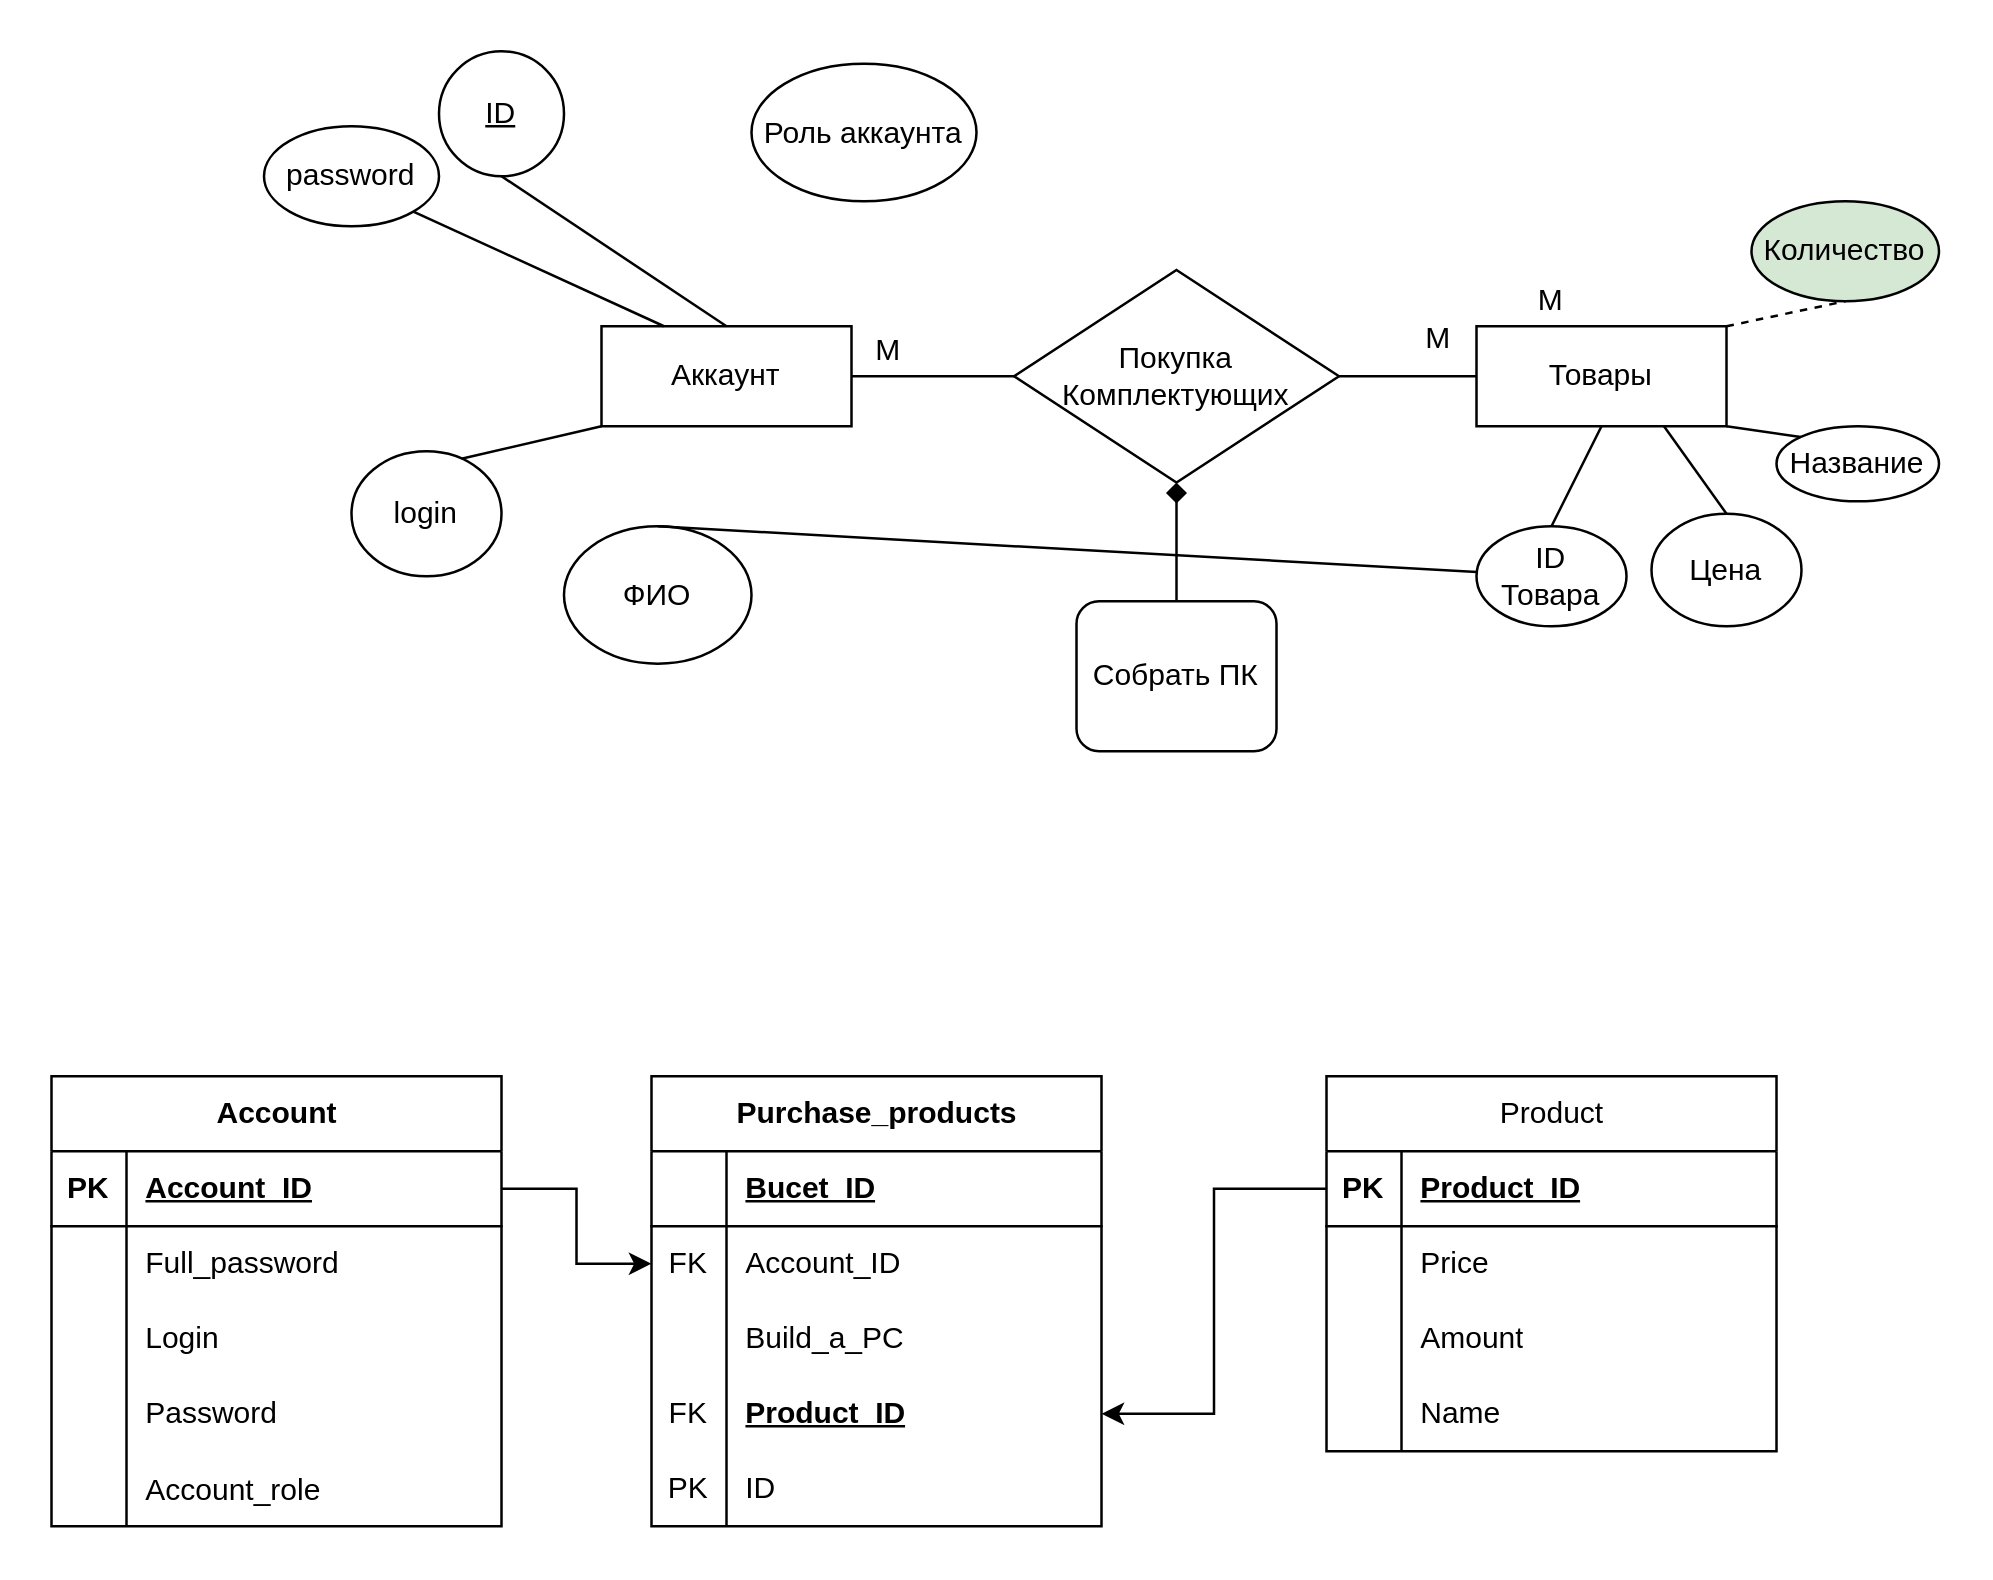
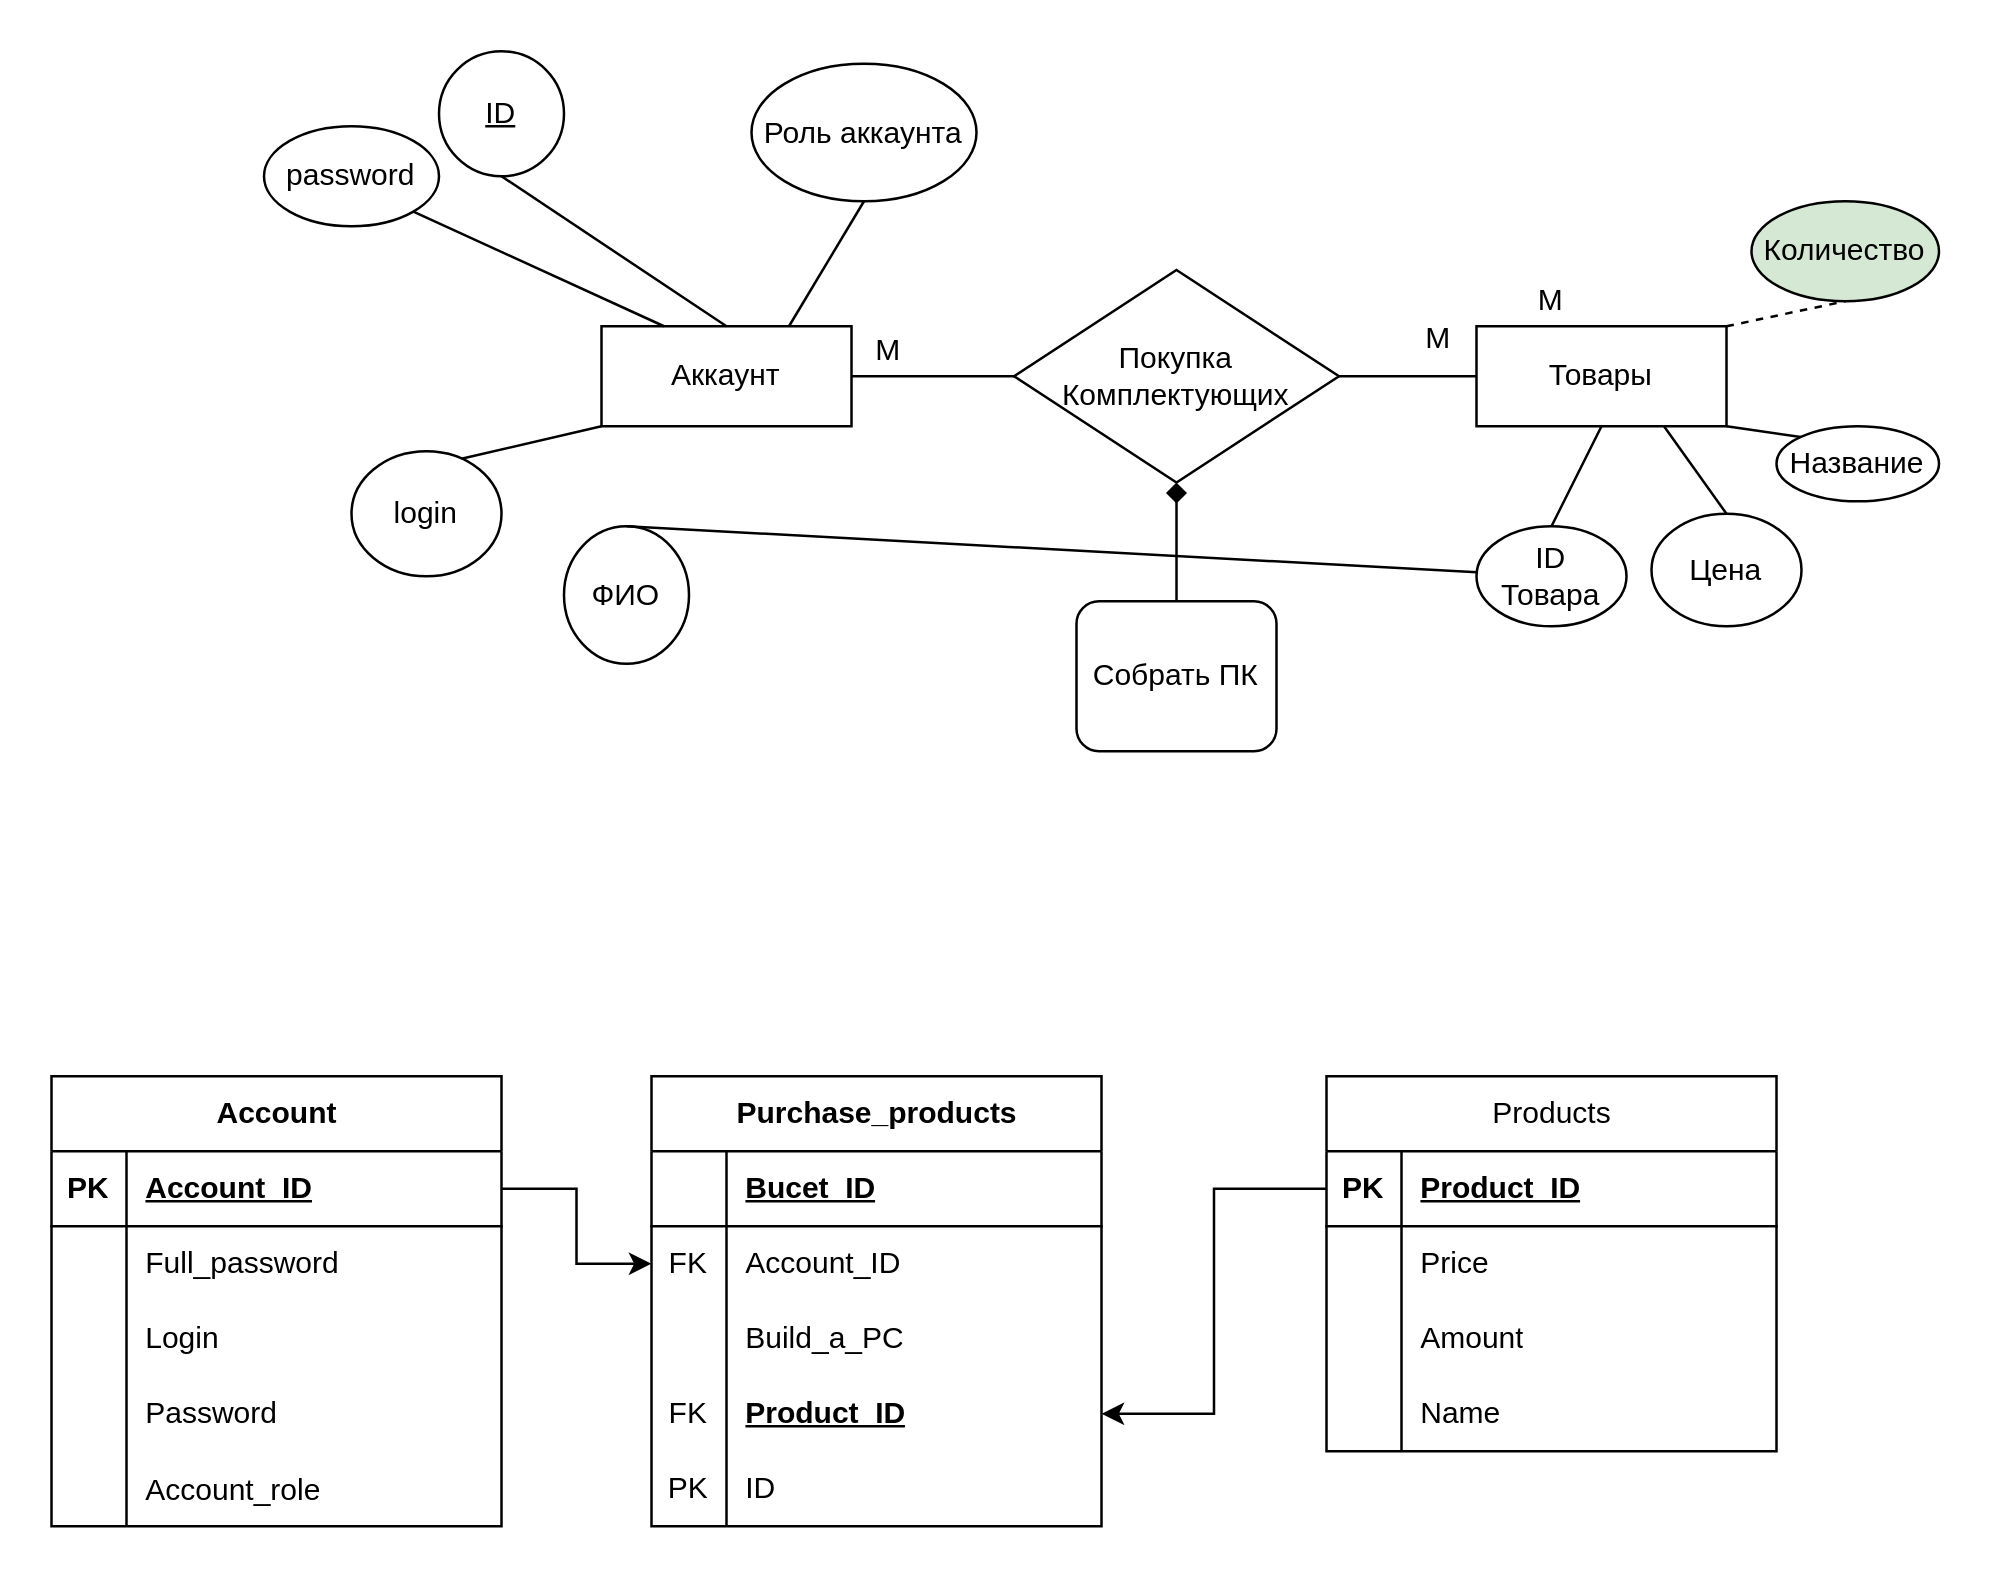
none -> (826, 264)
(658, 595) -> (626, 595)
(1553, 1114) -> (1553, 1114)
